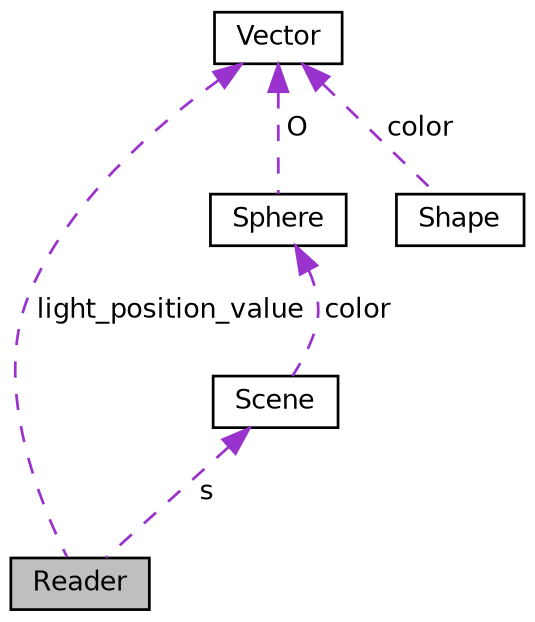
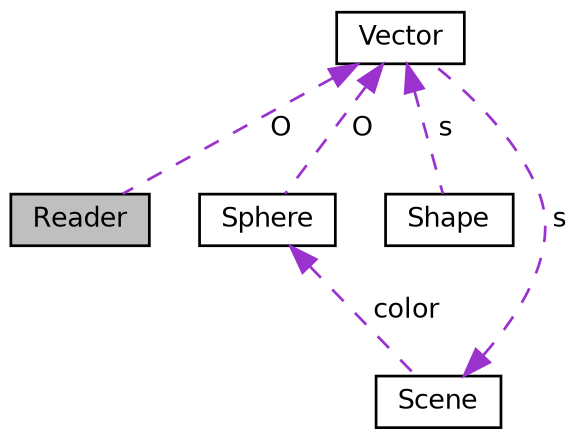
(417, 129) -> (443, 129)
(167, 311) -> (277, 129)
(167, 502) -> (540, 199)
